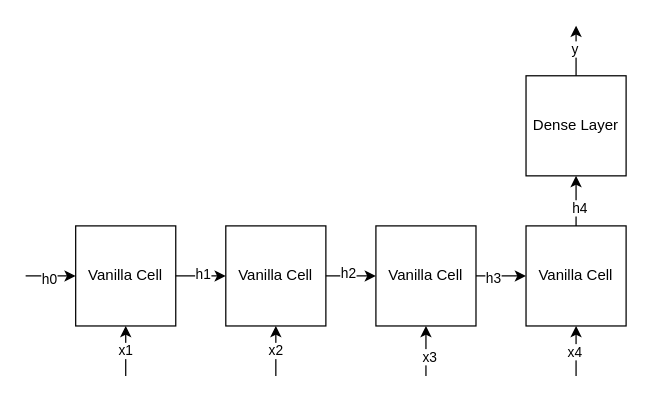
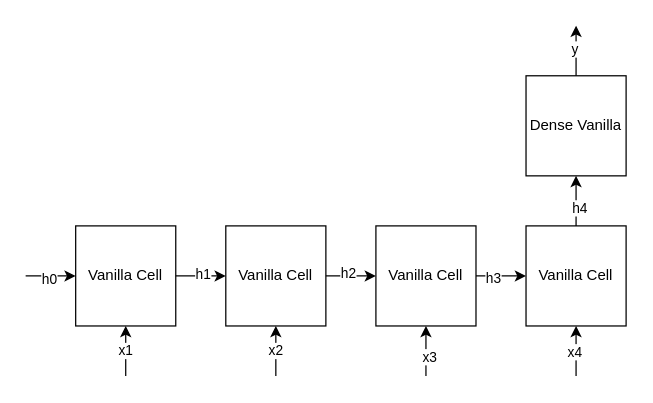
(576, 126) -> (576, 126)
